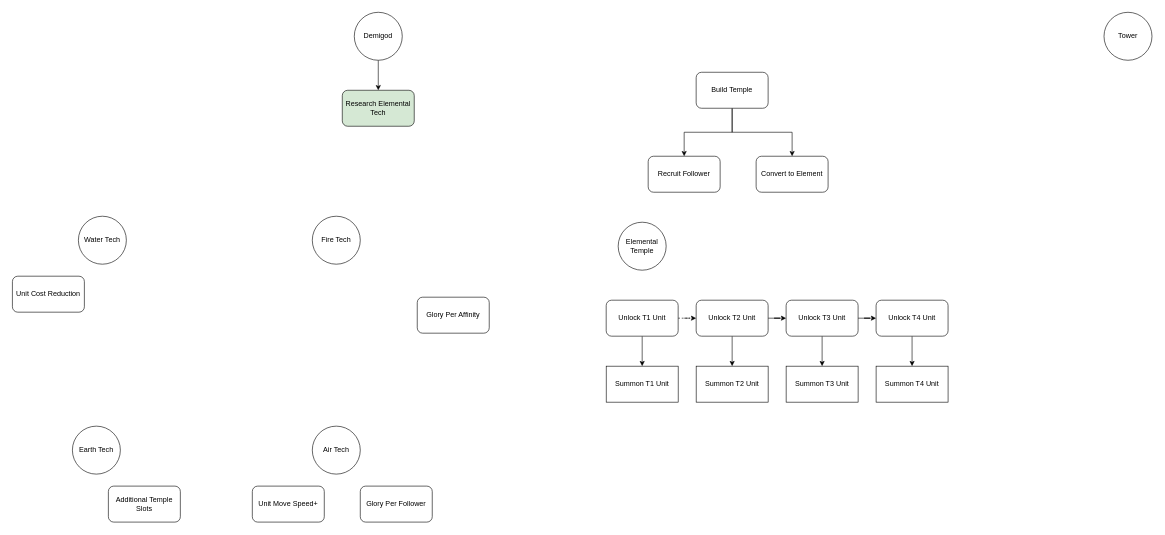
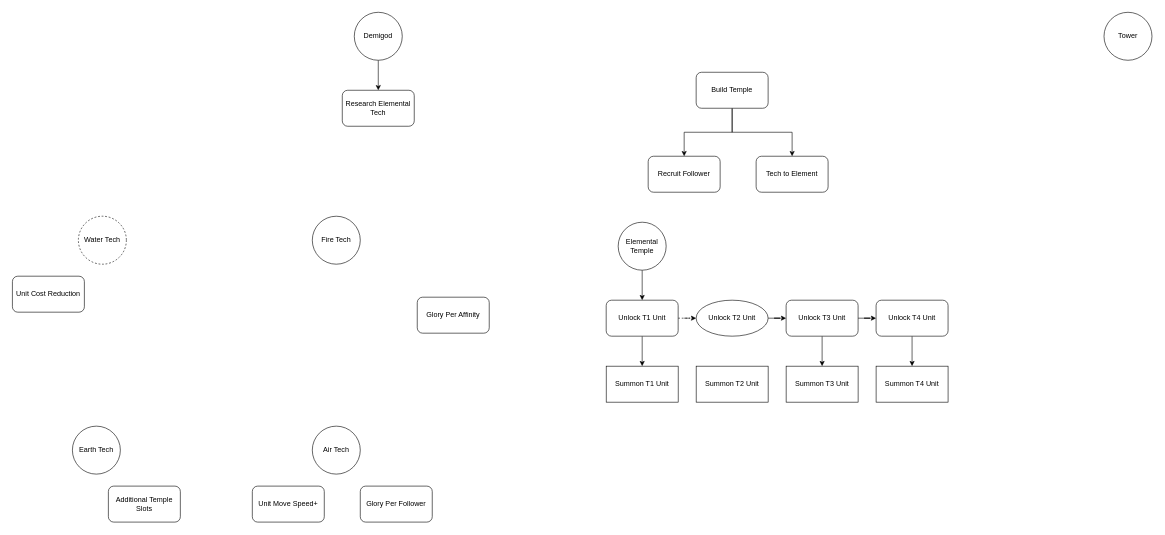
(378, 108) -> (378, 108)
(792, 174) -> (792, 174)
(102, 240) -> (102, 240)
none -> (642, 294)
(732, 318) -> (732, 318)
(732, 360) -> none
